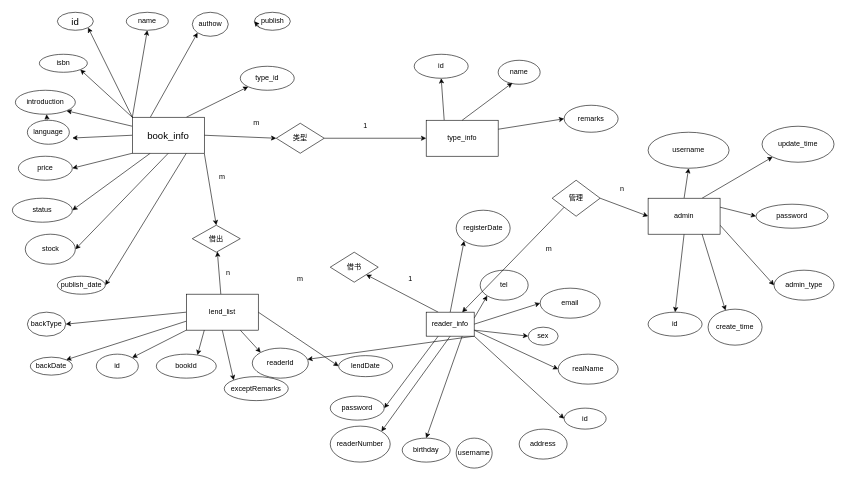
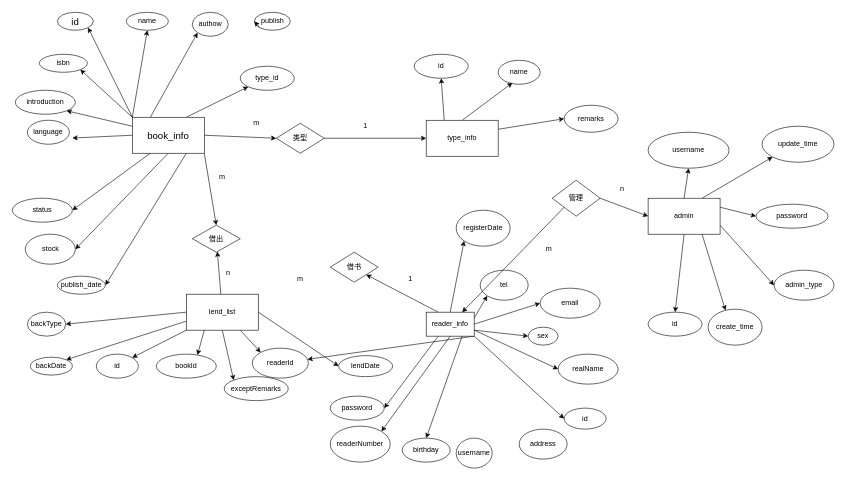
(47, 119) -> none
(104, 160) -> none
(45, 168) -> none
